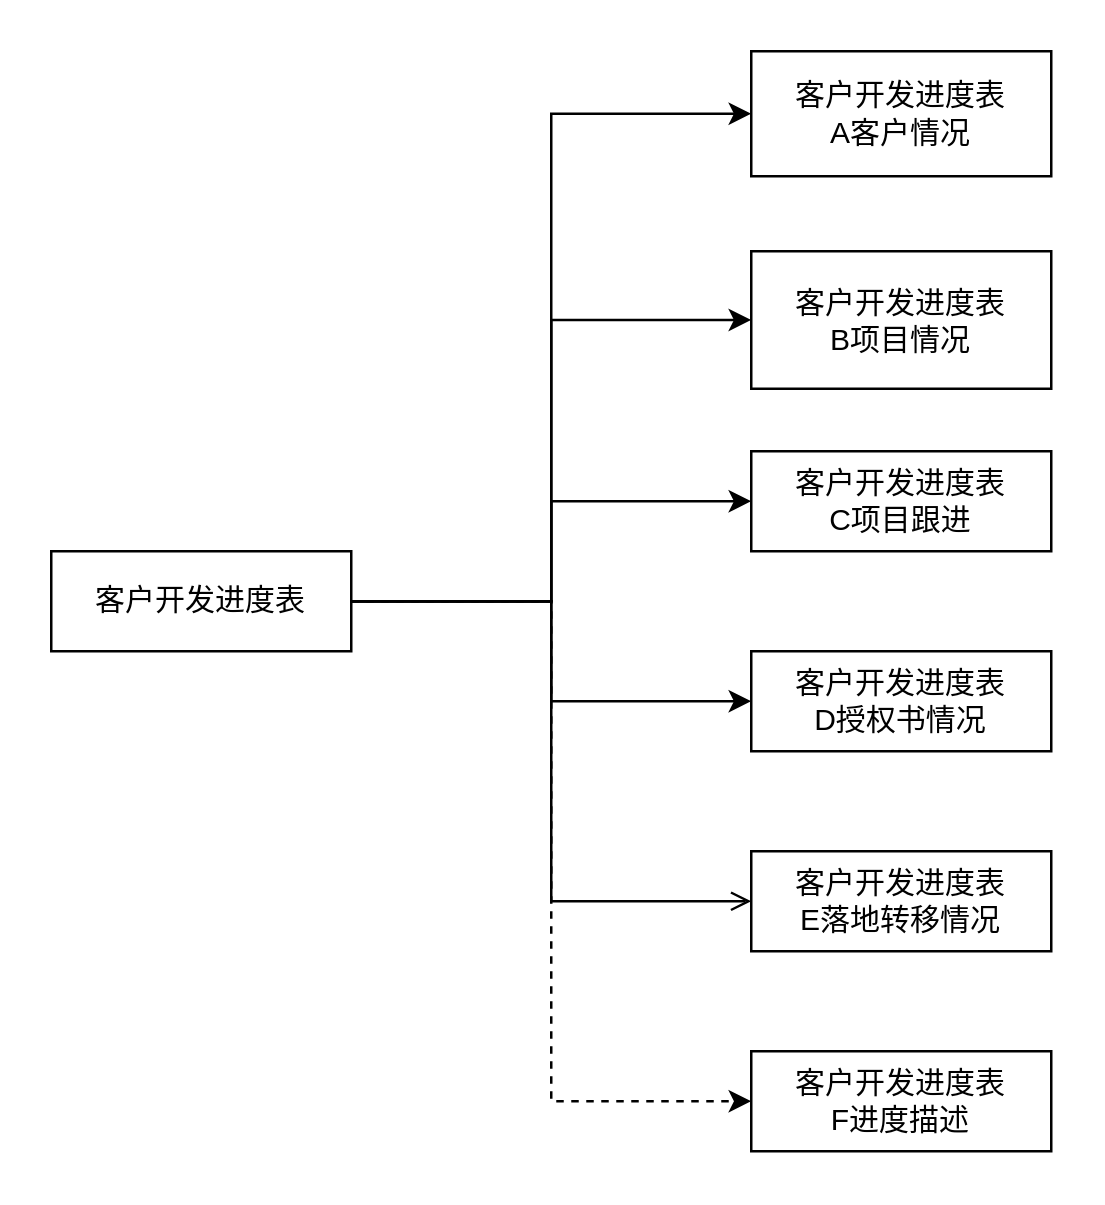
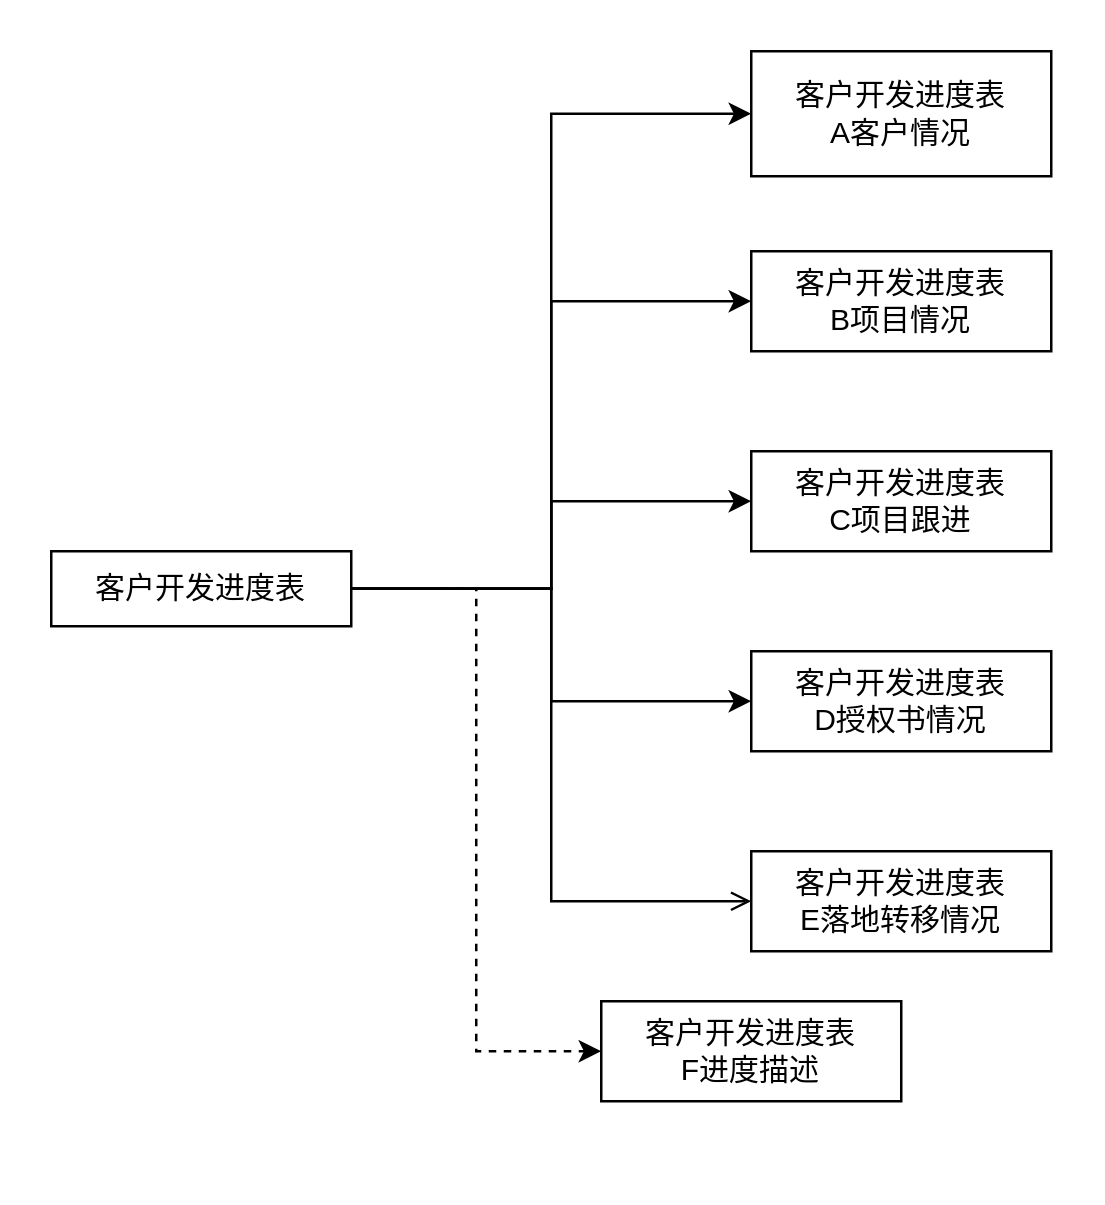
(901, 320) -> (901, 301)
(201, 601) -> (201, 589)
(901, 1101) -> (751, 1051)
